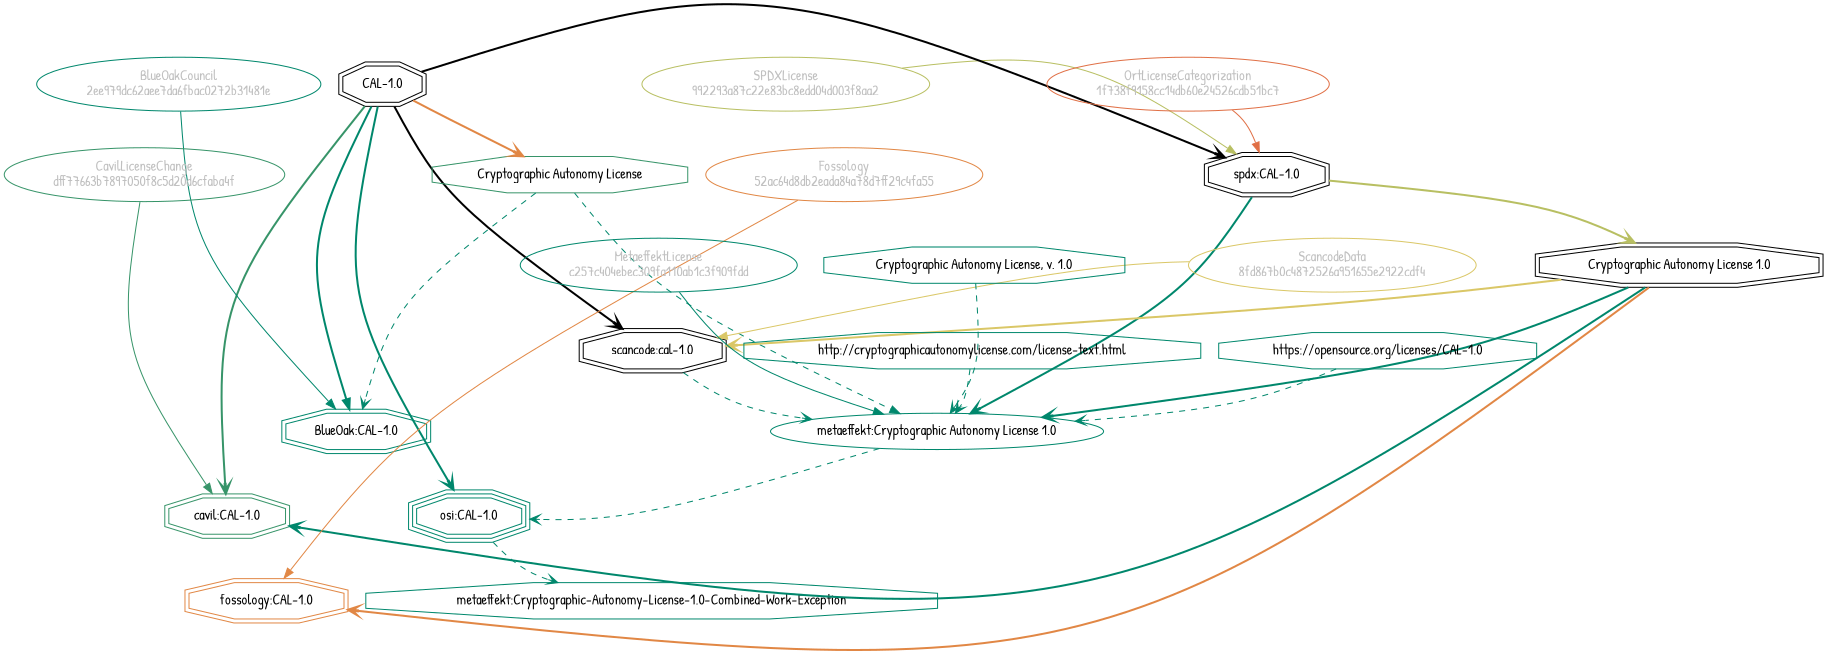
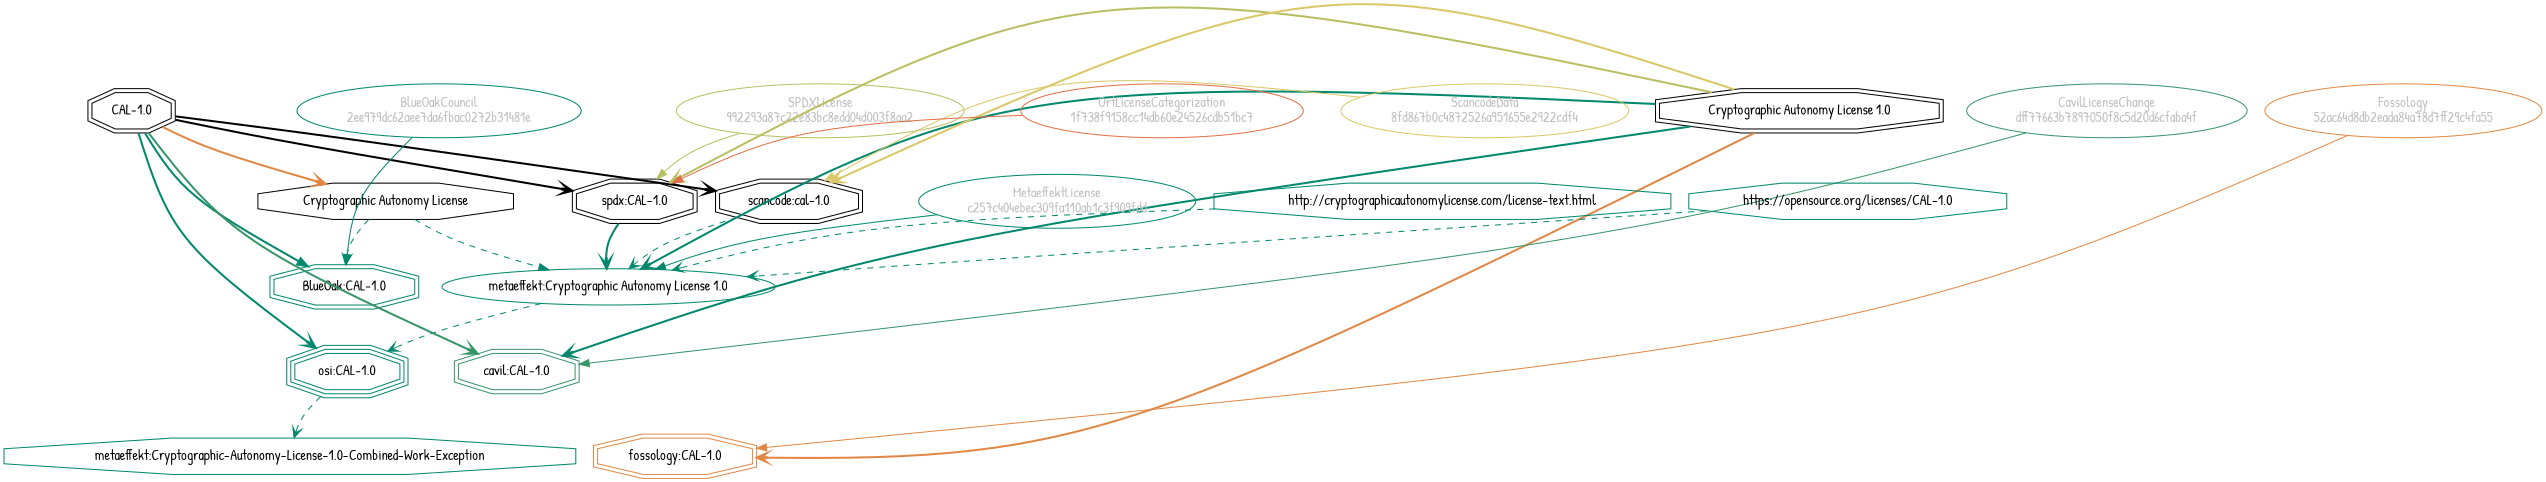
(560, 175) -> (386, 201)
(1480, 197) -> (1182, 9)
(974, 265) -> none
